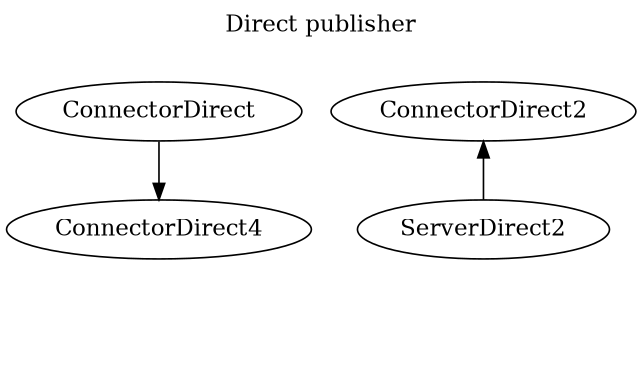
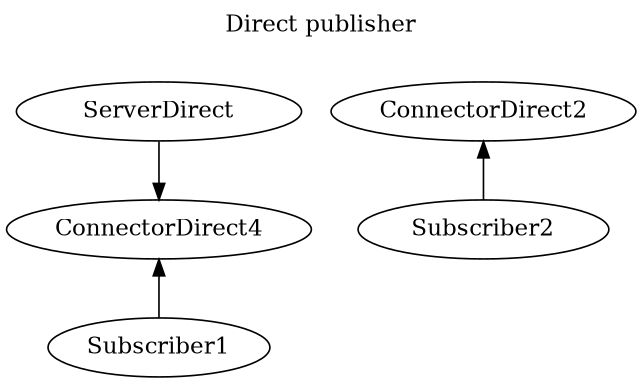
(159, 111) -> (159, 111)
(483, 229) -> (483, 229)
none -> (159, 347)
